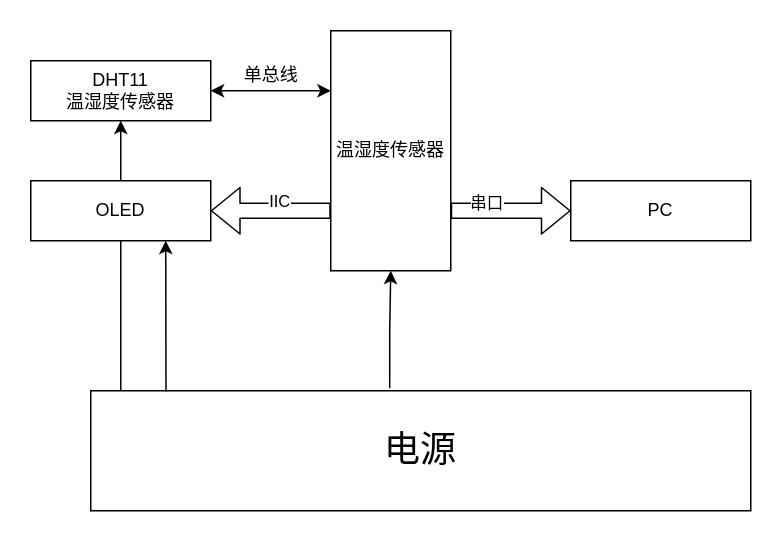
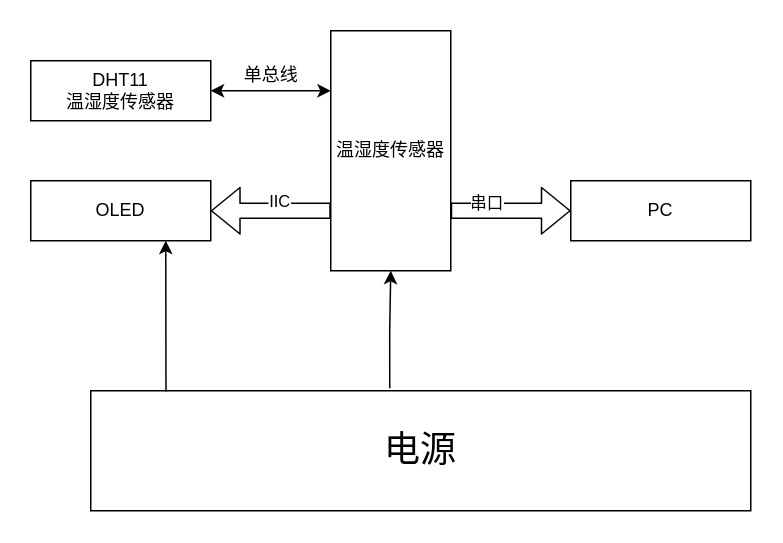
(121, 317) -> none
